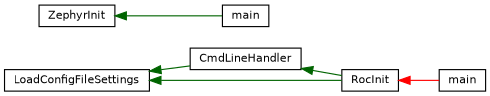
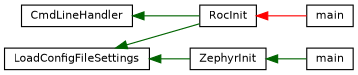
(176, 68) -> (175, 59)
